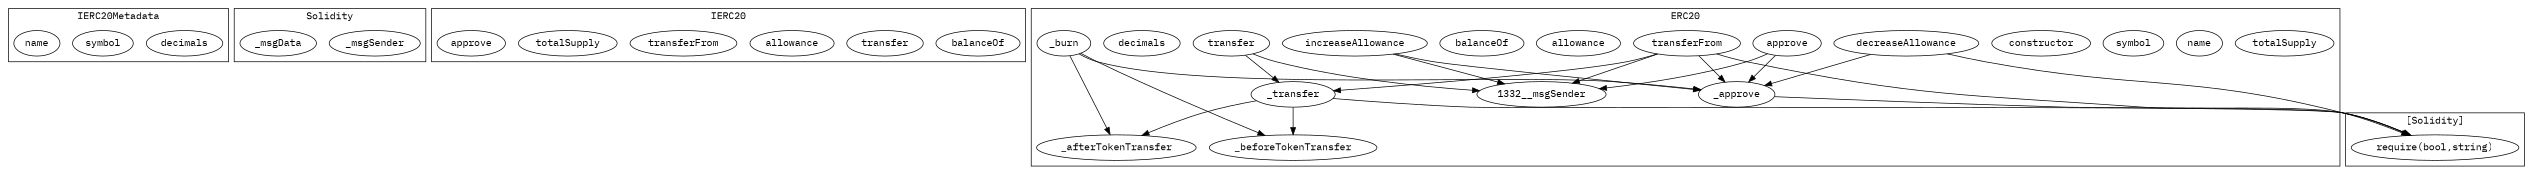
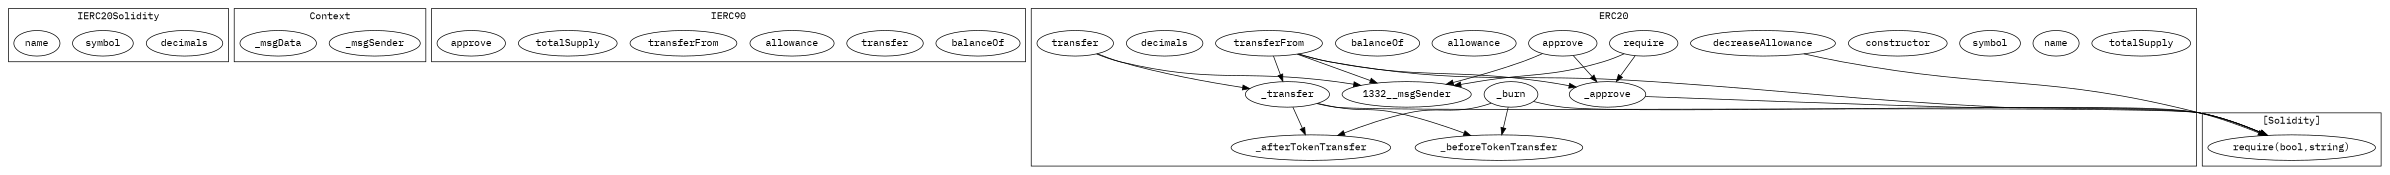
(119, 17) -> (119, 17)
(330, 17) -> (330, 17)
(729, 17) -> (729, 17)
(1355, 43) -> (1644, 43)
(1821, 69) -> none
(1416, 80) -> (1898, 108)
